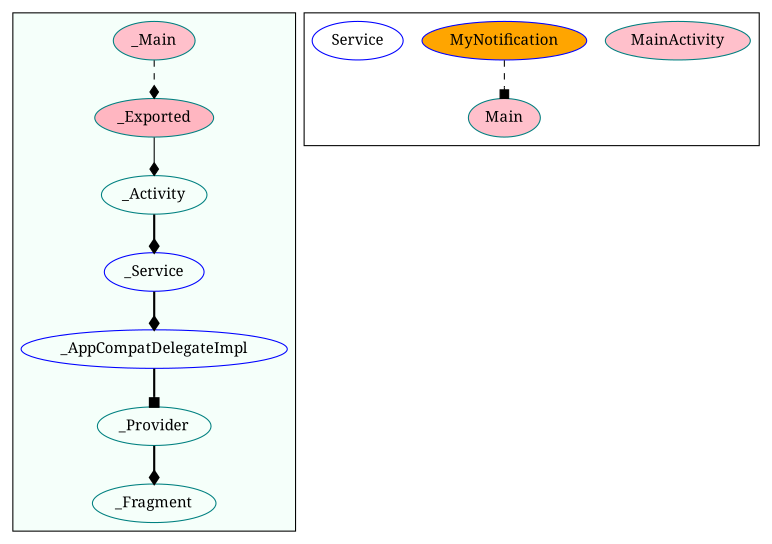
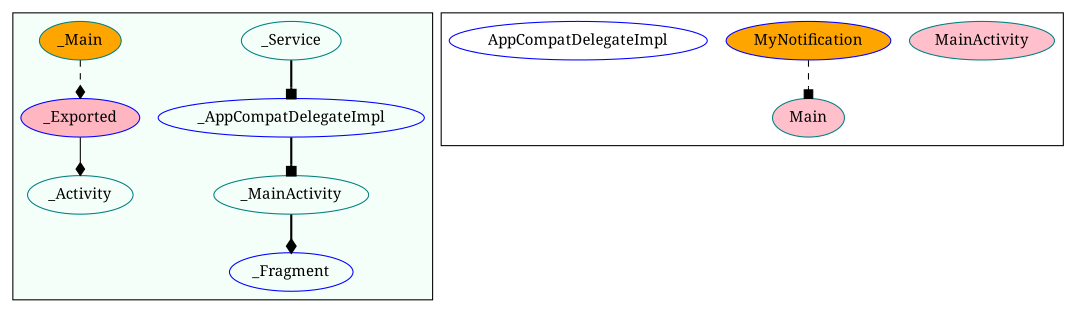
(154, 41) -> (80, 41)
(358, 41) -> (578, 41)
(154, 118) -> (80, 118)
(154, 227) -> none
(154, 272) -> (291, 41)
(154, 304) -> (291, 74)
(154, 426) -> (291, 195)
(154, 503) -> (291, 272)
